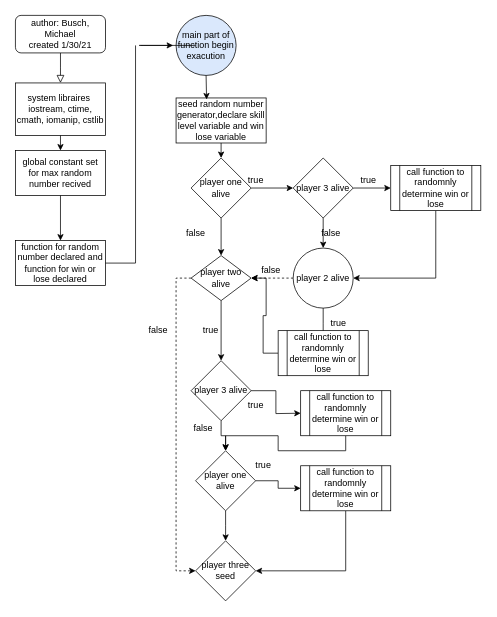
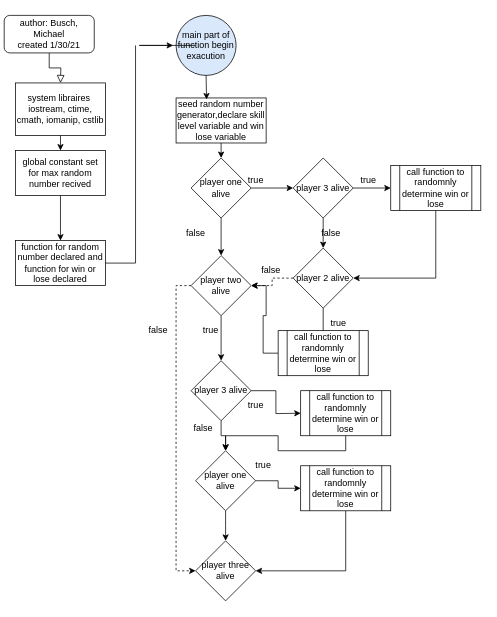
(60, 34) -> (49, 34)
(221, 278) -> (221, 285)
(323, 278) -> (323, 278)
(225, 570) -> (225, 570)
